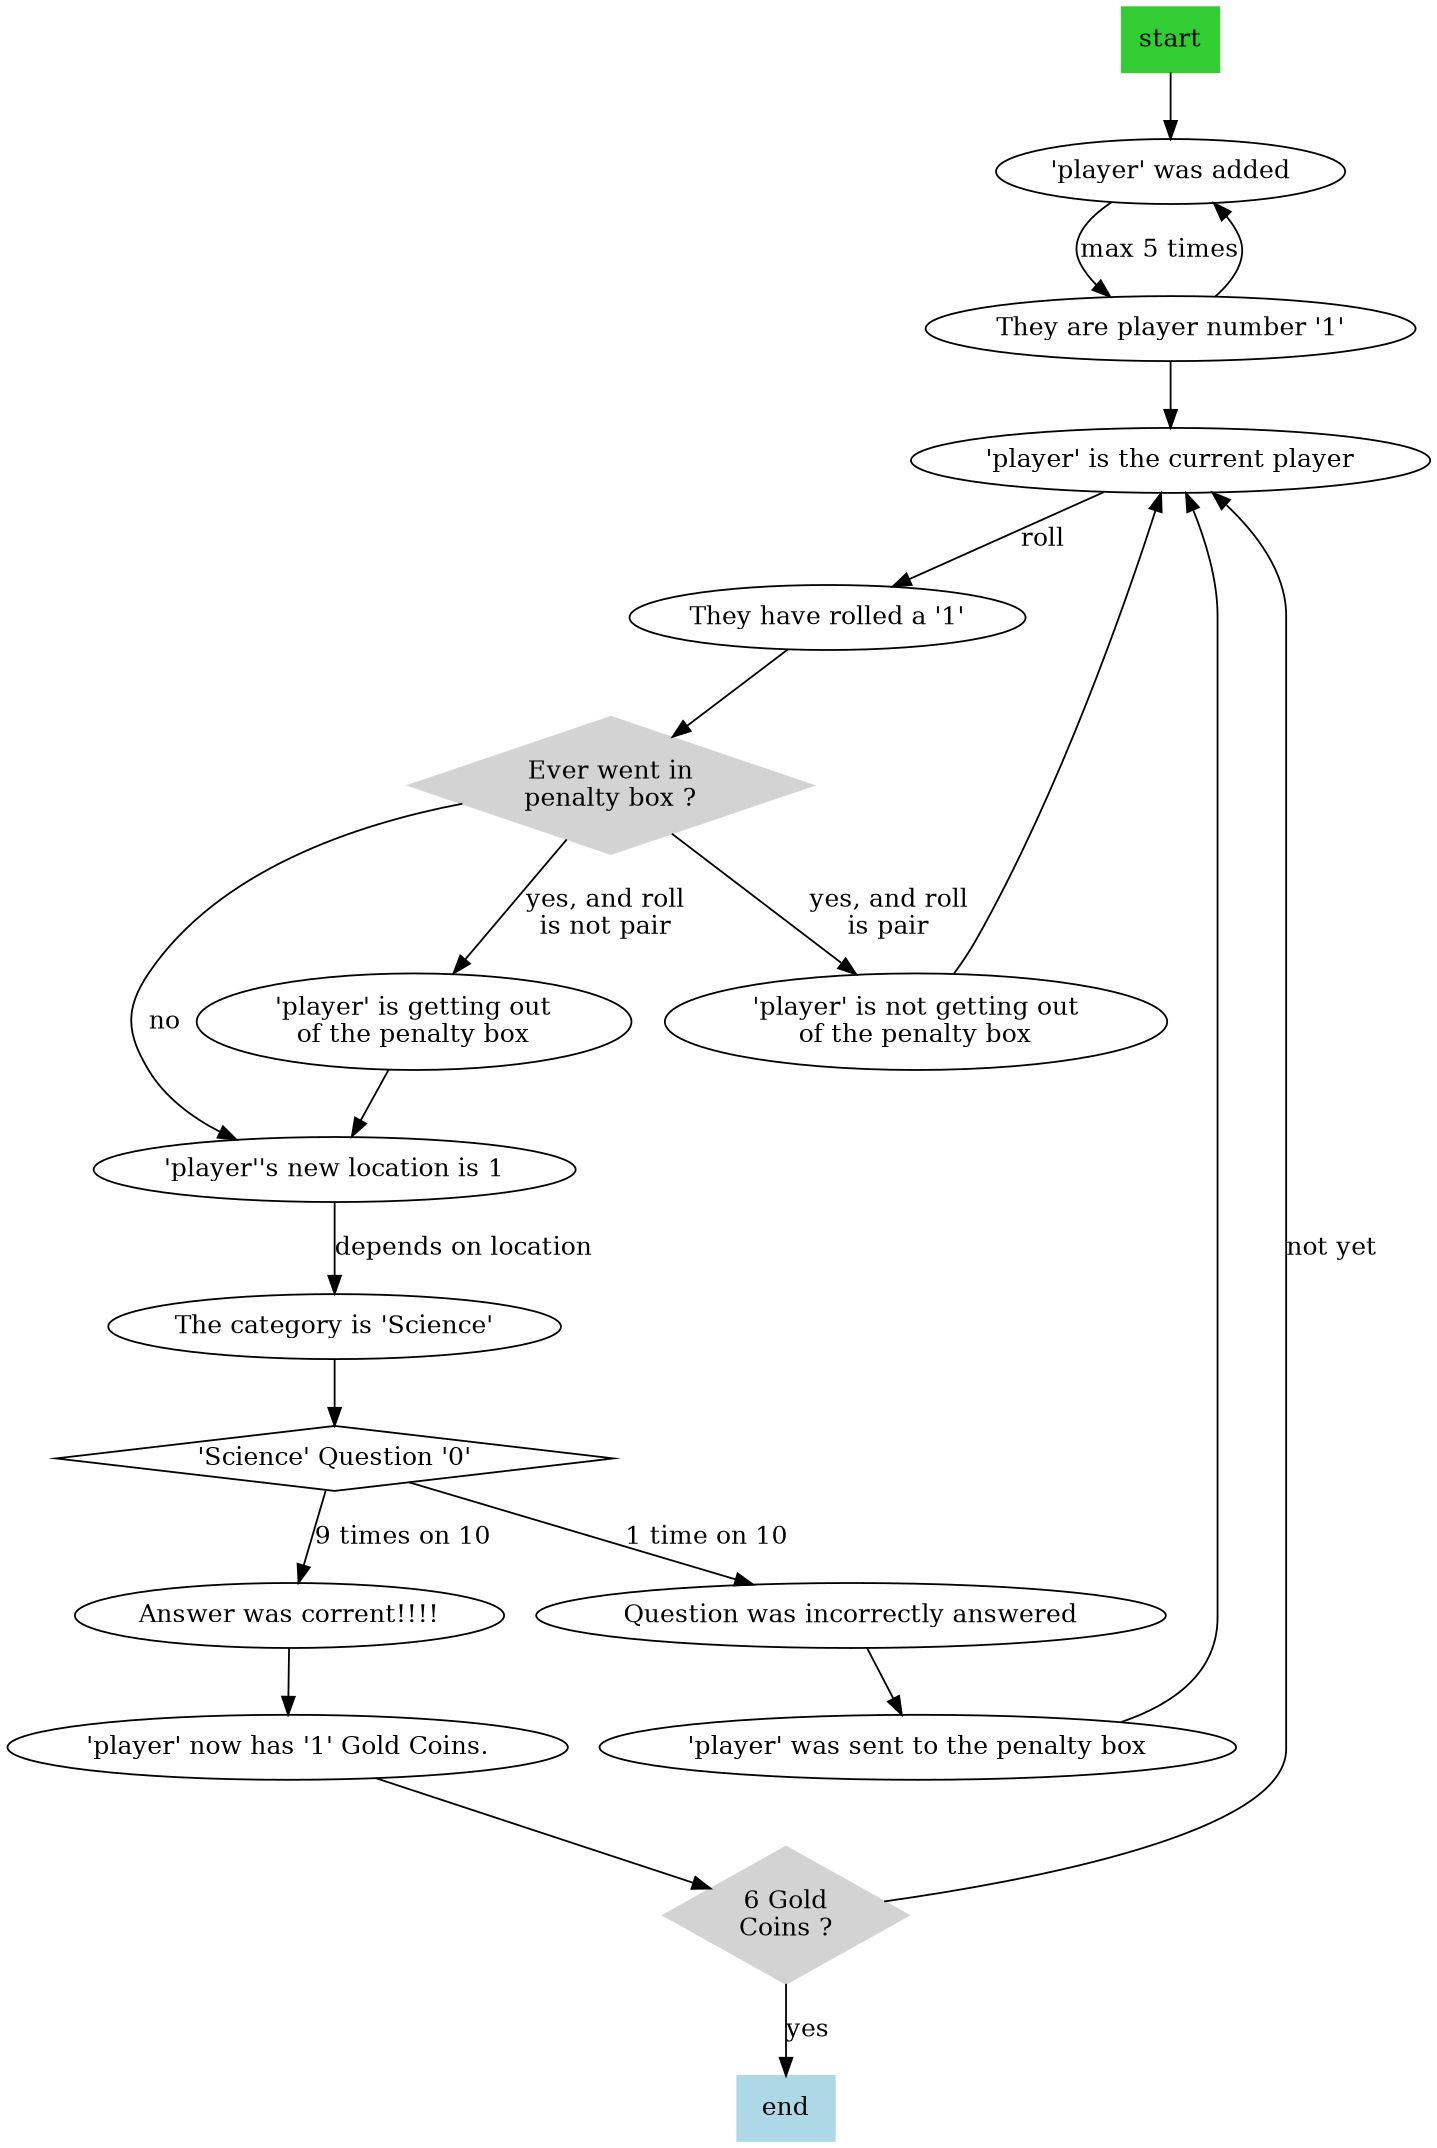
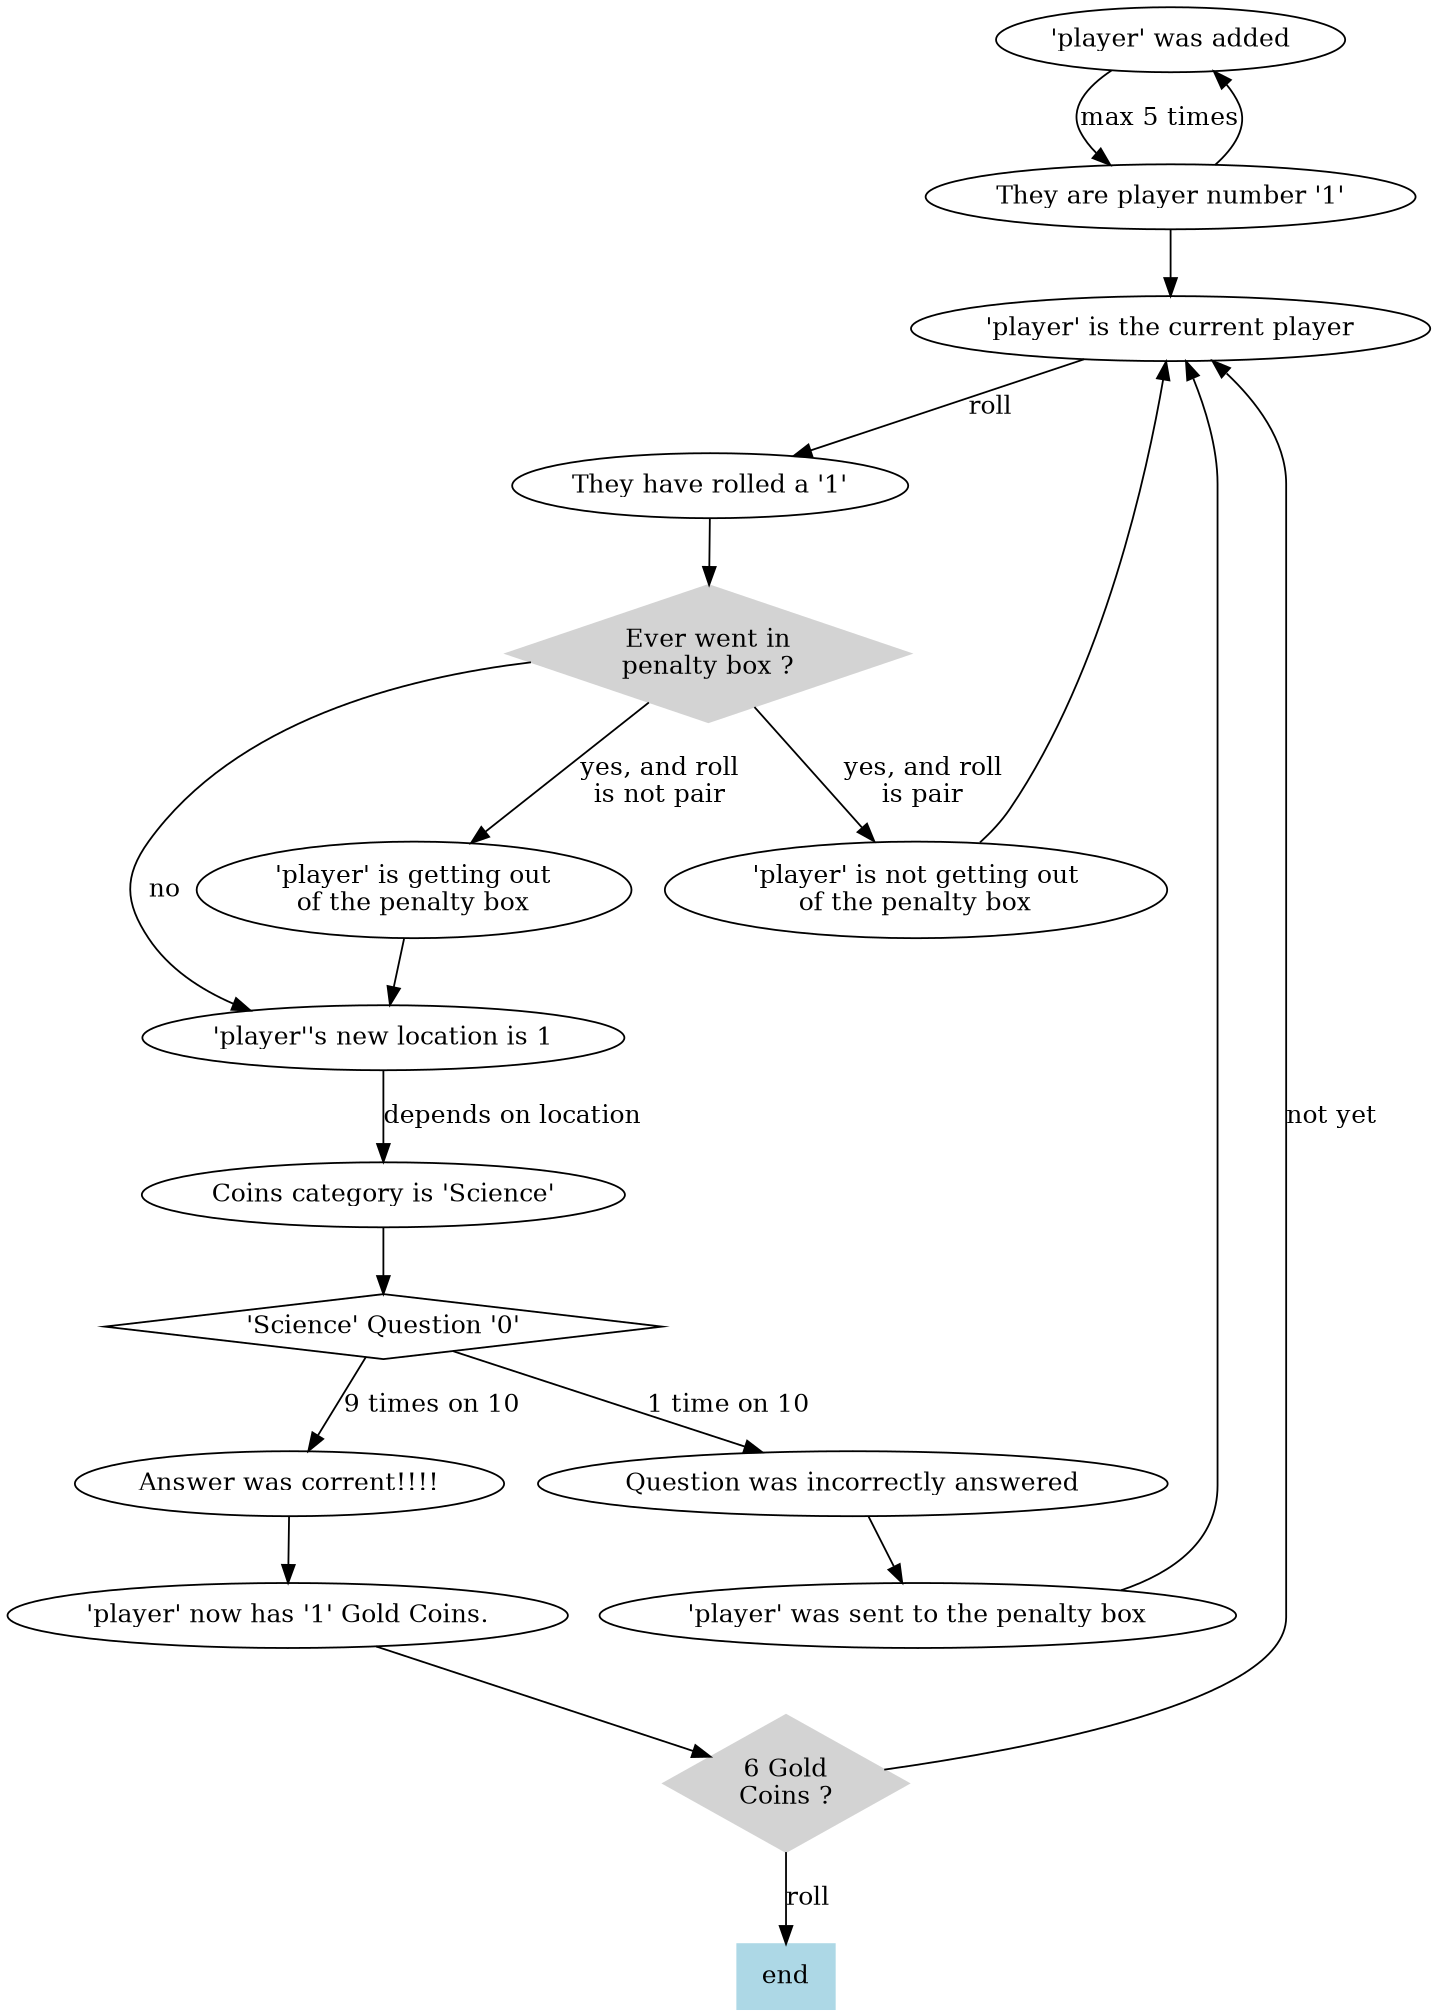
(1171, 40) -> none
(335, 1327) -> (383, 1195)
(809, 2030) -> (809, 1898)
